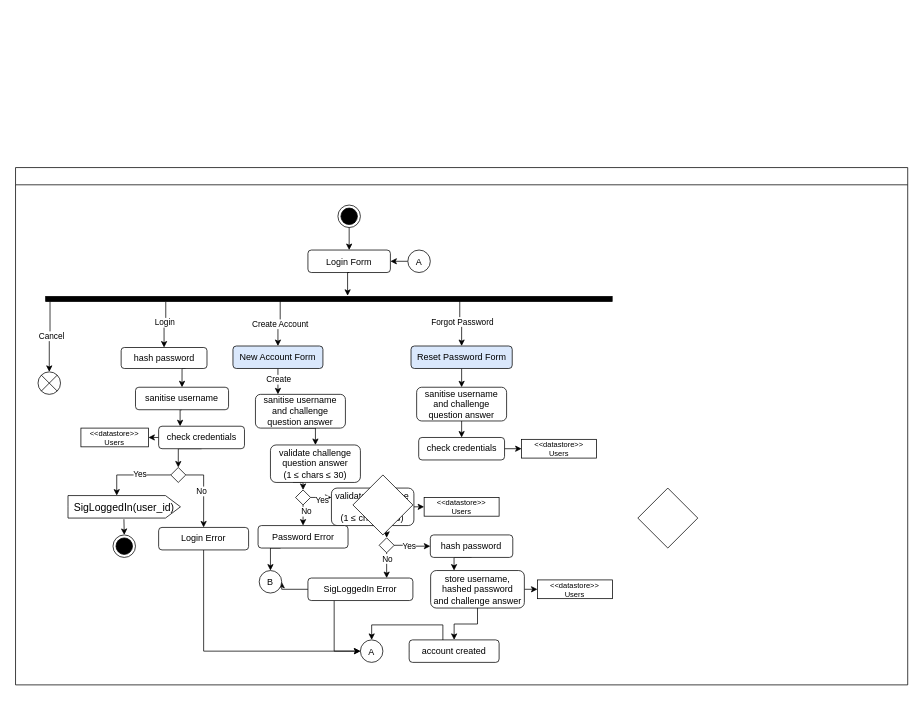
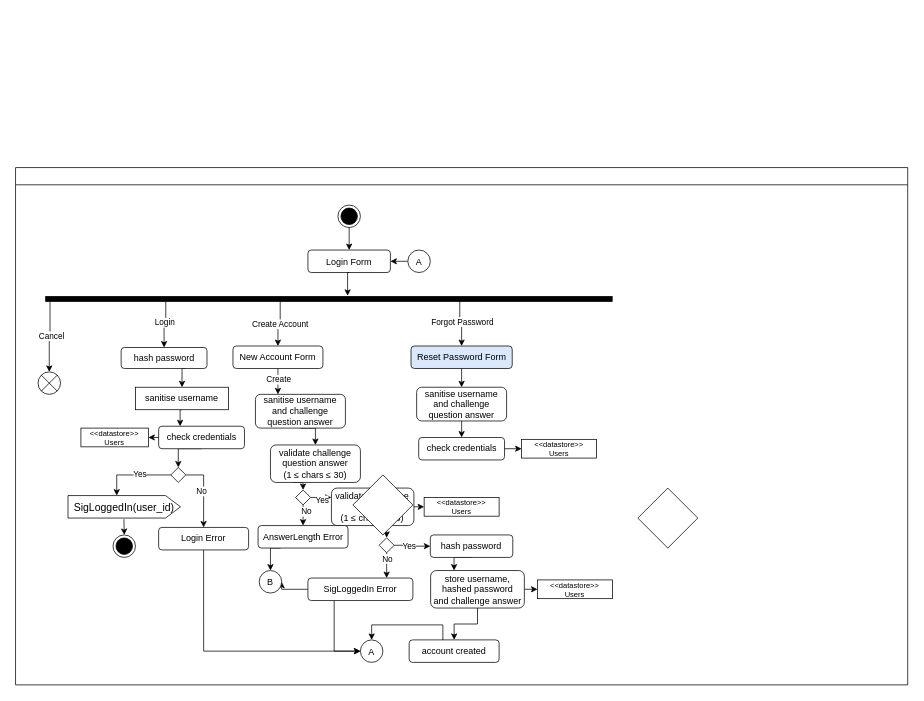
(278, 357) -> (278, 357)
(182, 399) -> (182, 399)
(303, 537) -> (303, 537)
